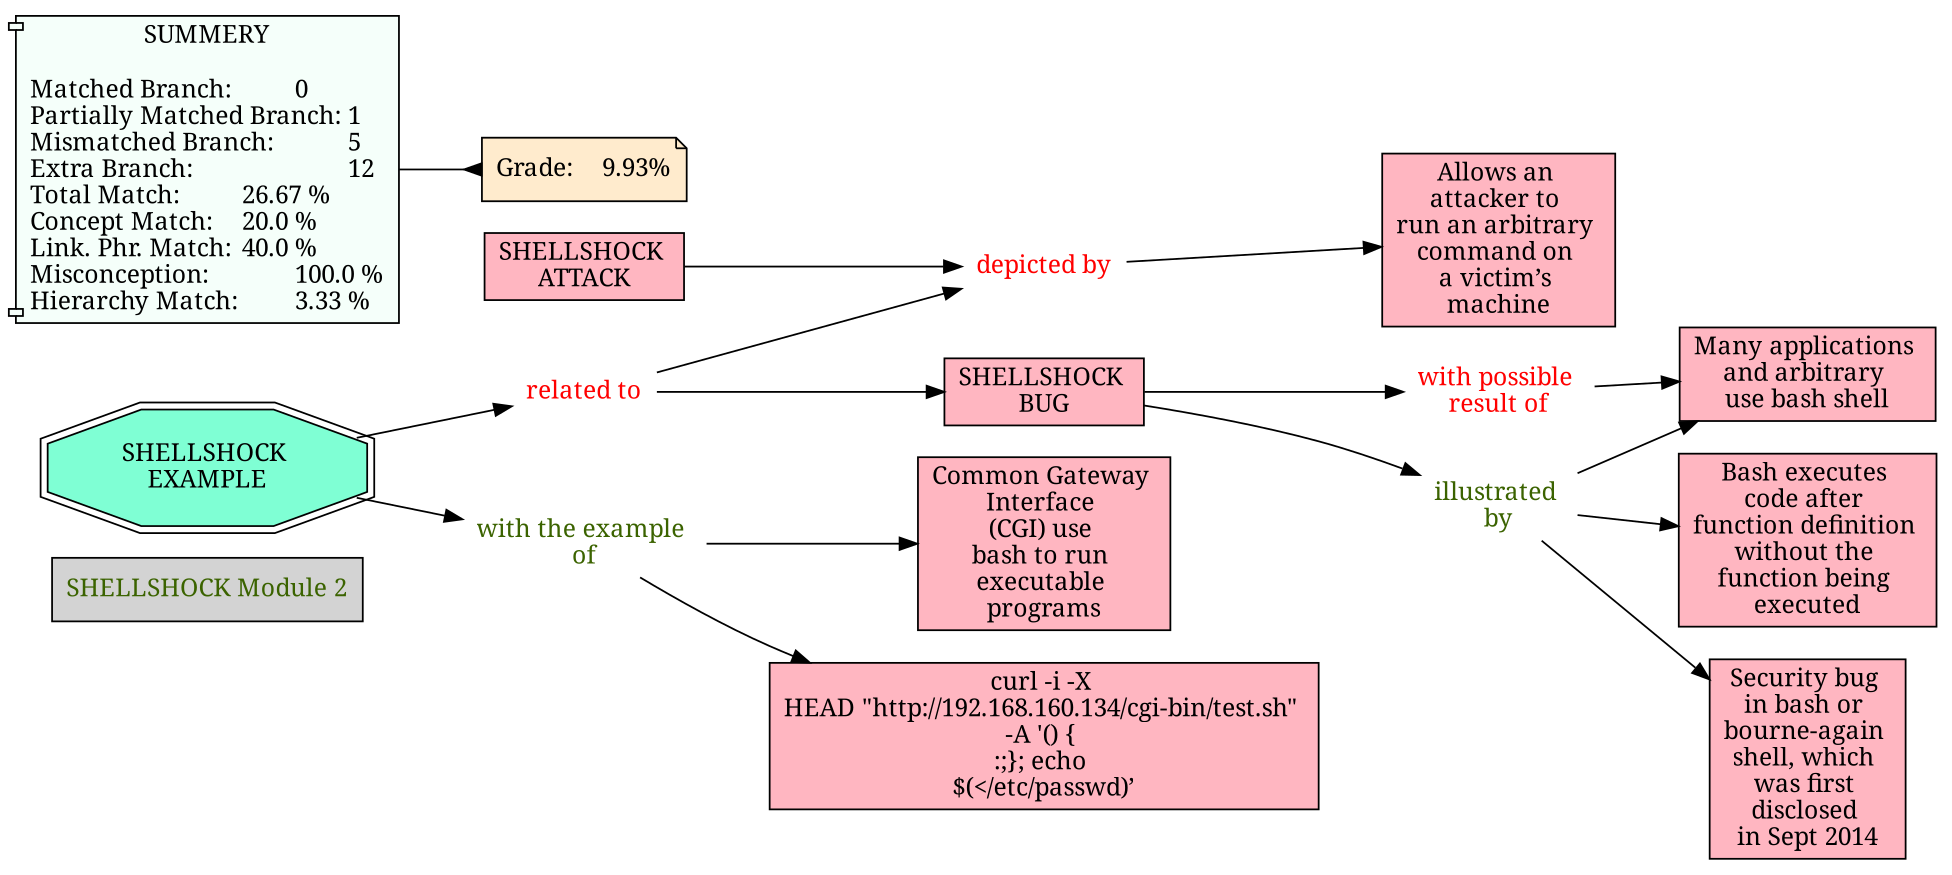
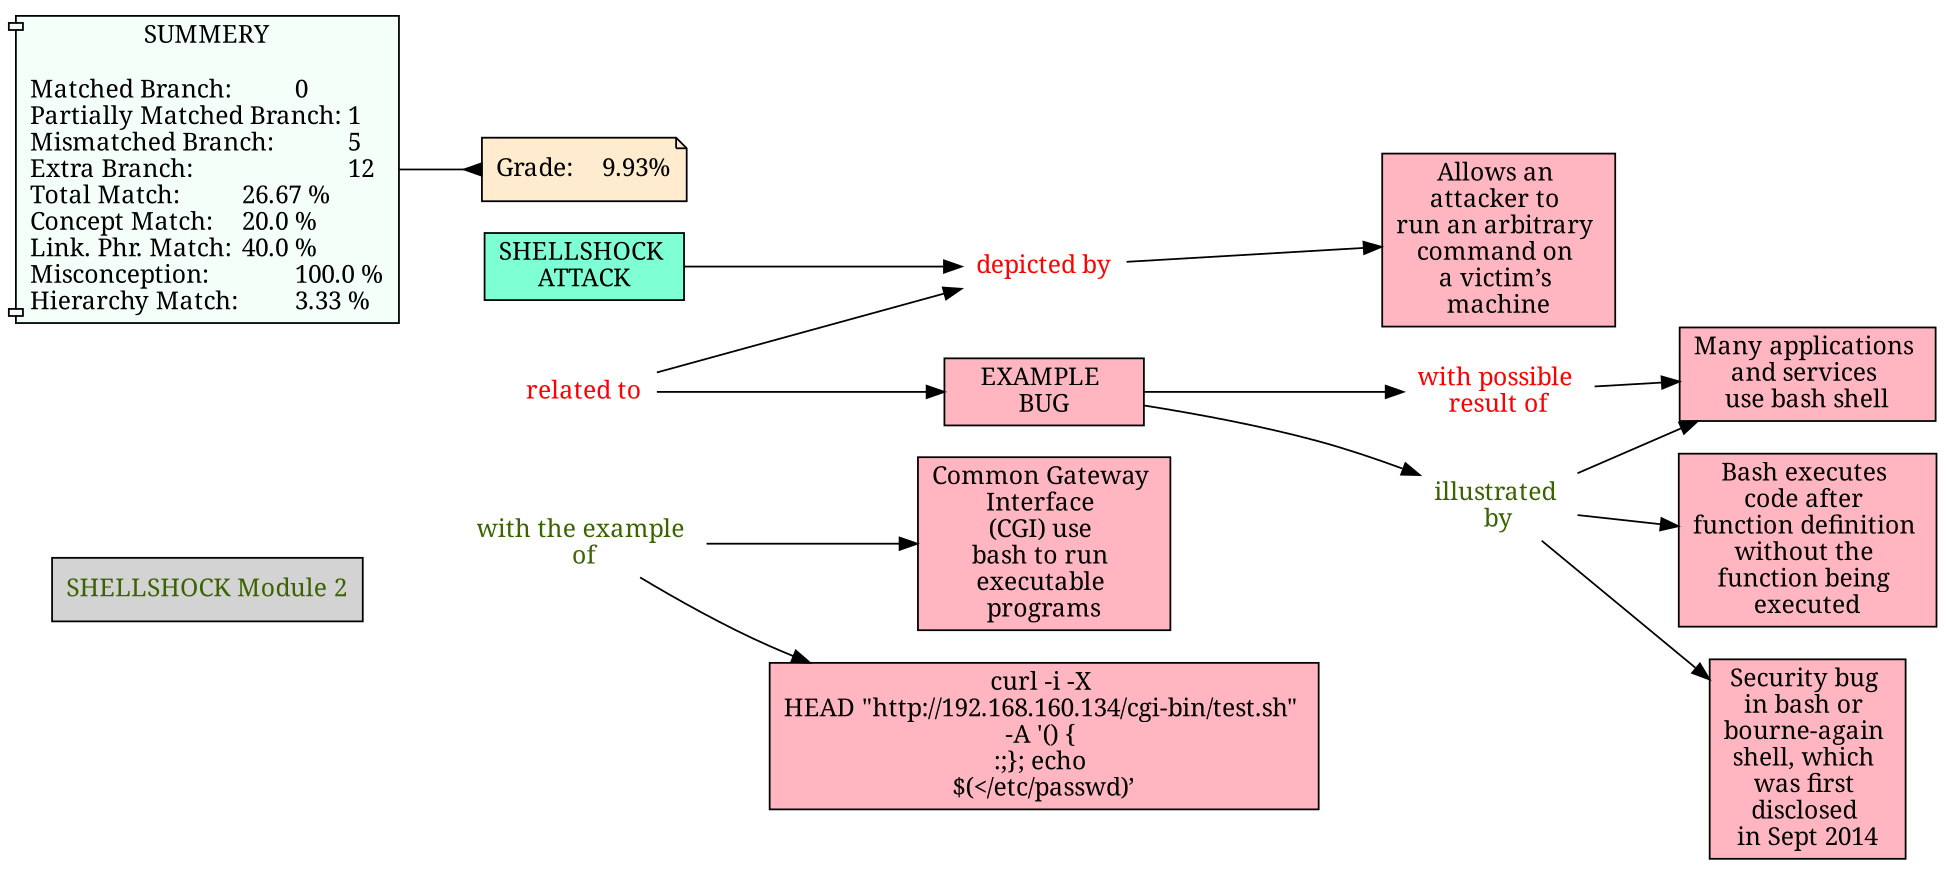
(584, 267) -> (584, 267)
(1808, 374) -> (1808, 374)
(1044, 392) -> (1044, 392)
(207, 468) -> none
